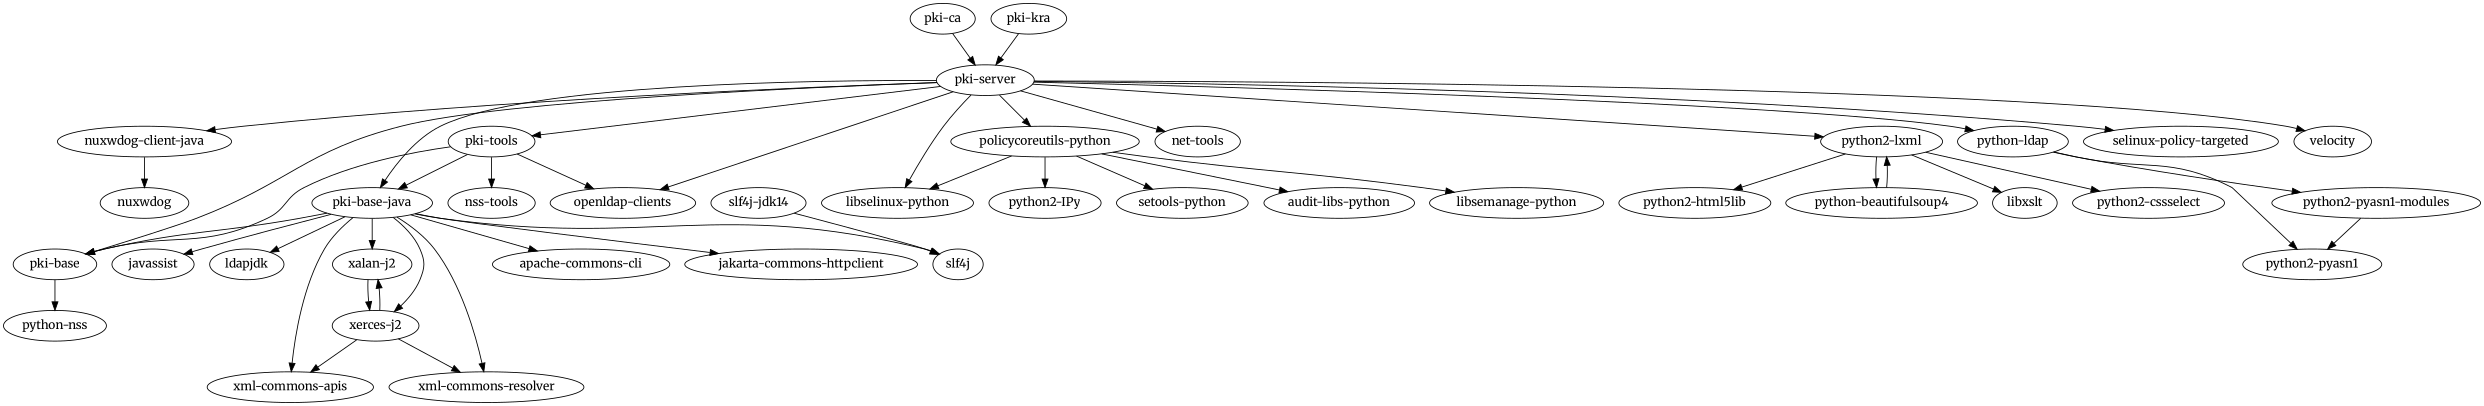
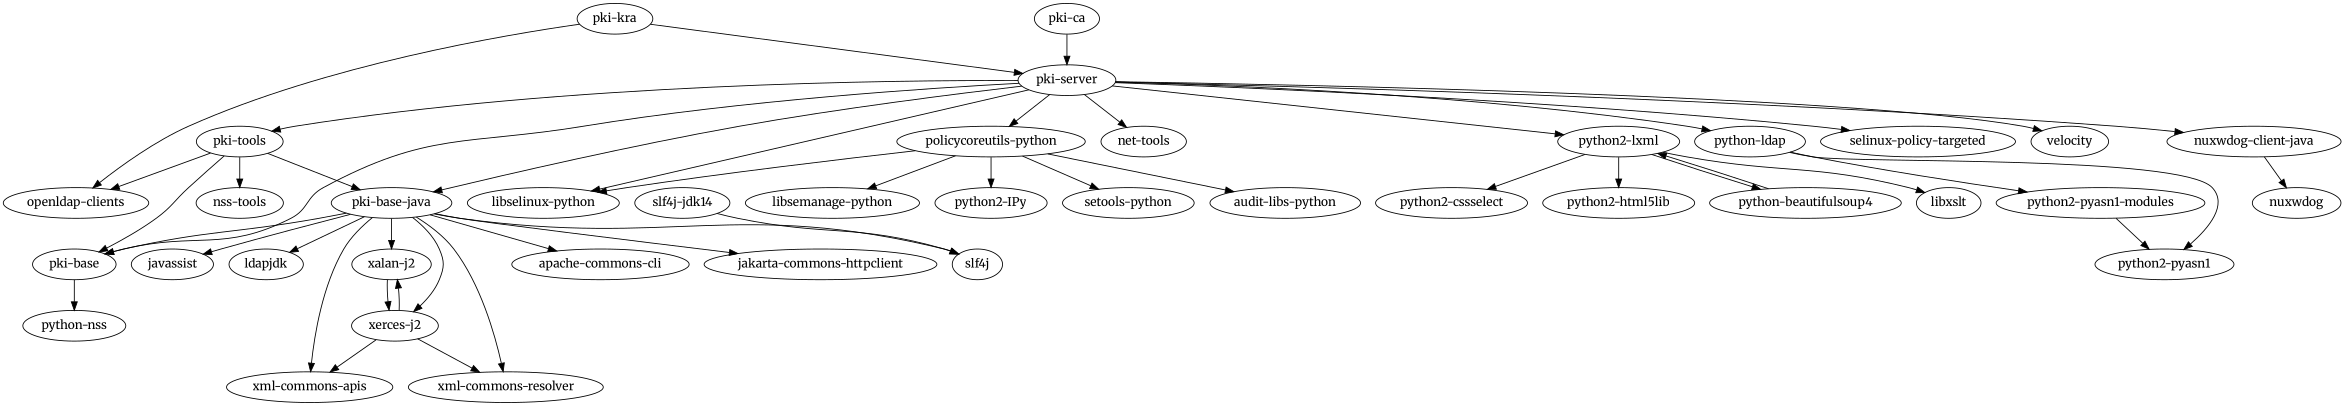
(811, 139) -> (330, 76)
